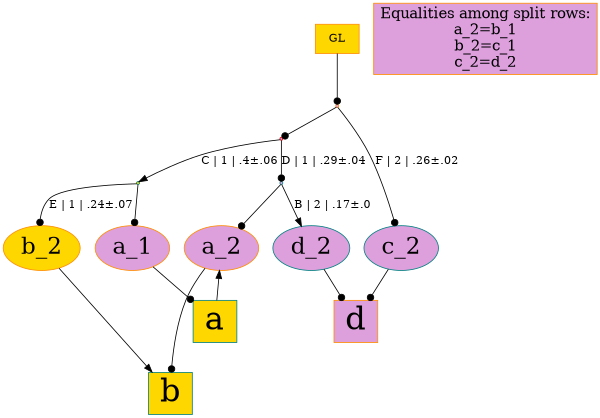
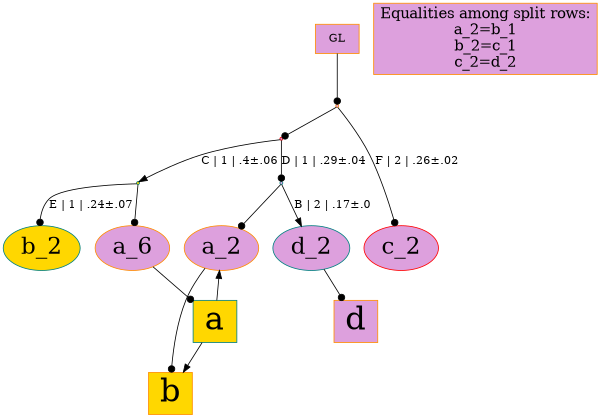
(337, 39) -> (337, 39)
(42, 248) -> (42, 248)
(132, 248) -> (132, 248)
(401, 248) -> (401, 248)
(380, 282) -> none
(103, 317) -> (195, 354)
(170, 393) -> (170, 393)
